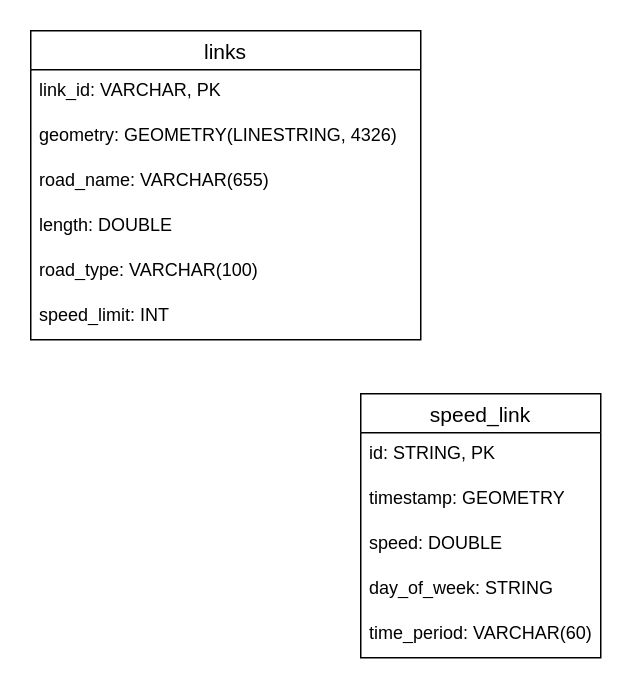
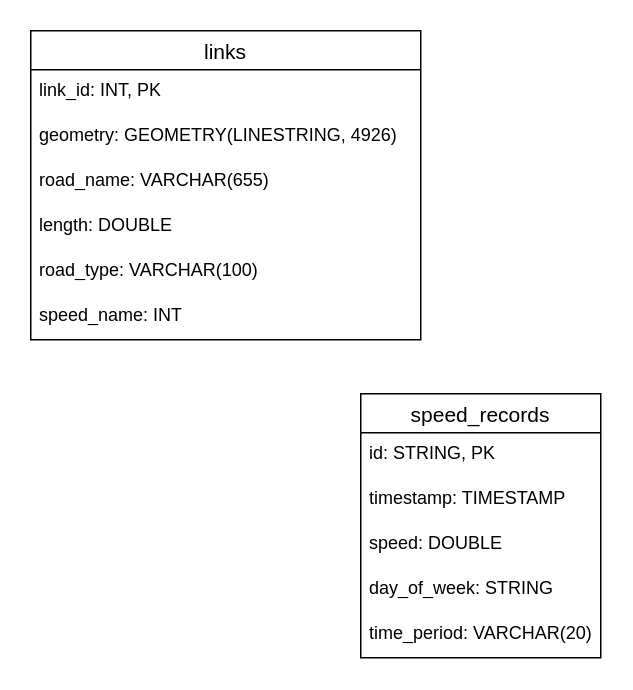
(124, 91) -> (104, 91)
(212, 136) -> (212, 136)
(109, 316) -> (111, 316)
(480, 415) -> (480, 415)
(458, 499) -> (464, 499)
(481, 634) -> (481, 634)
